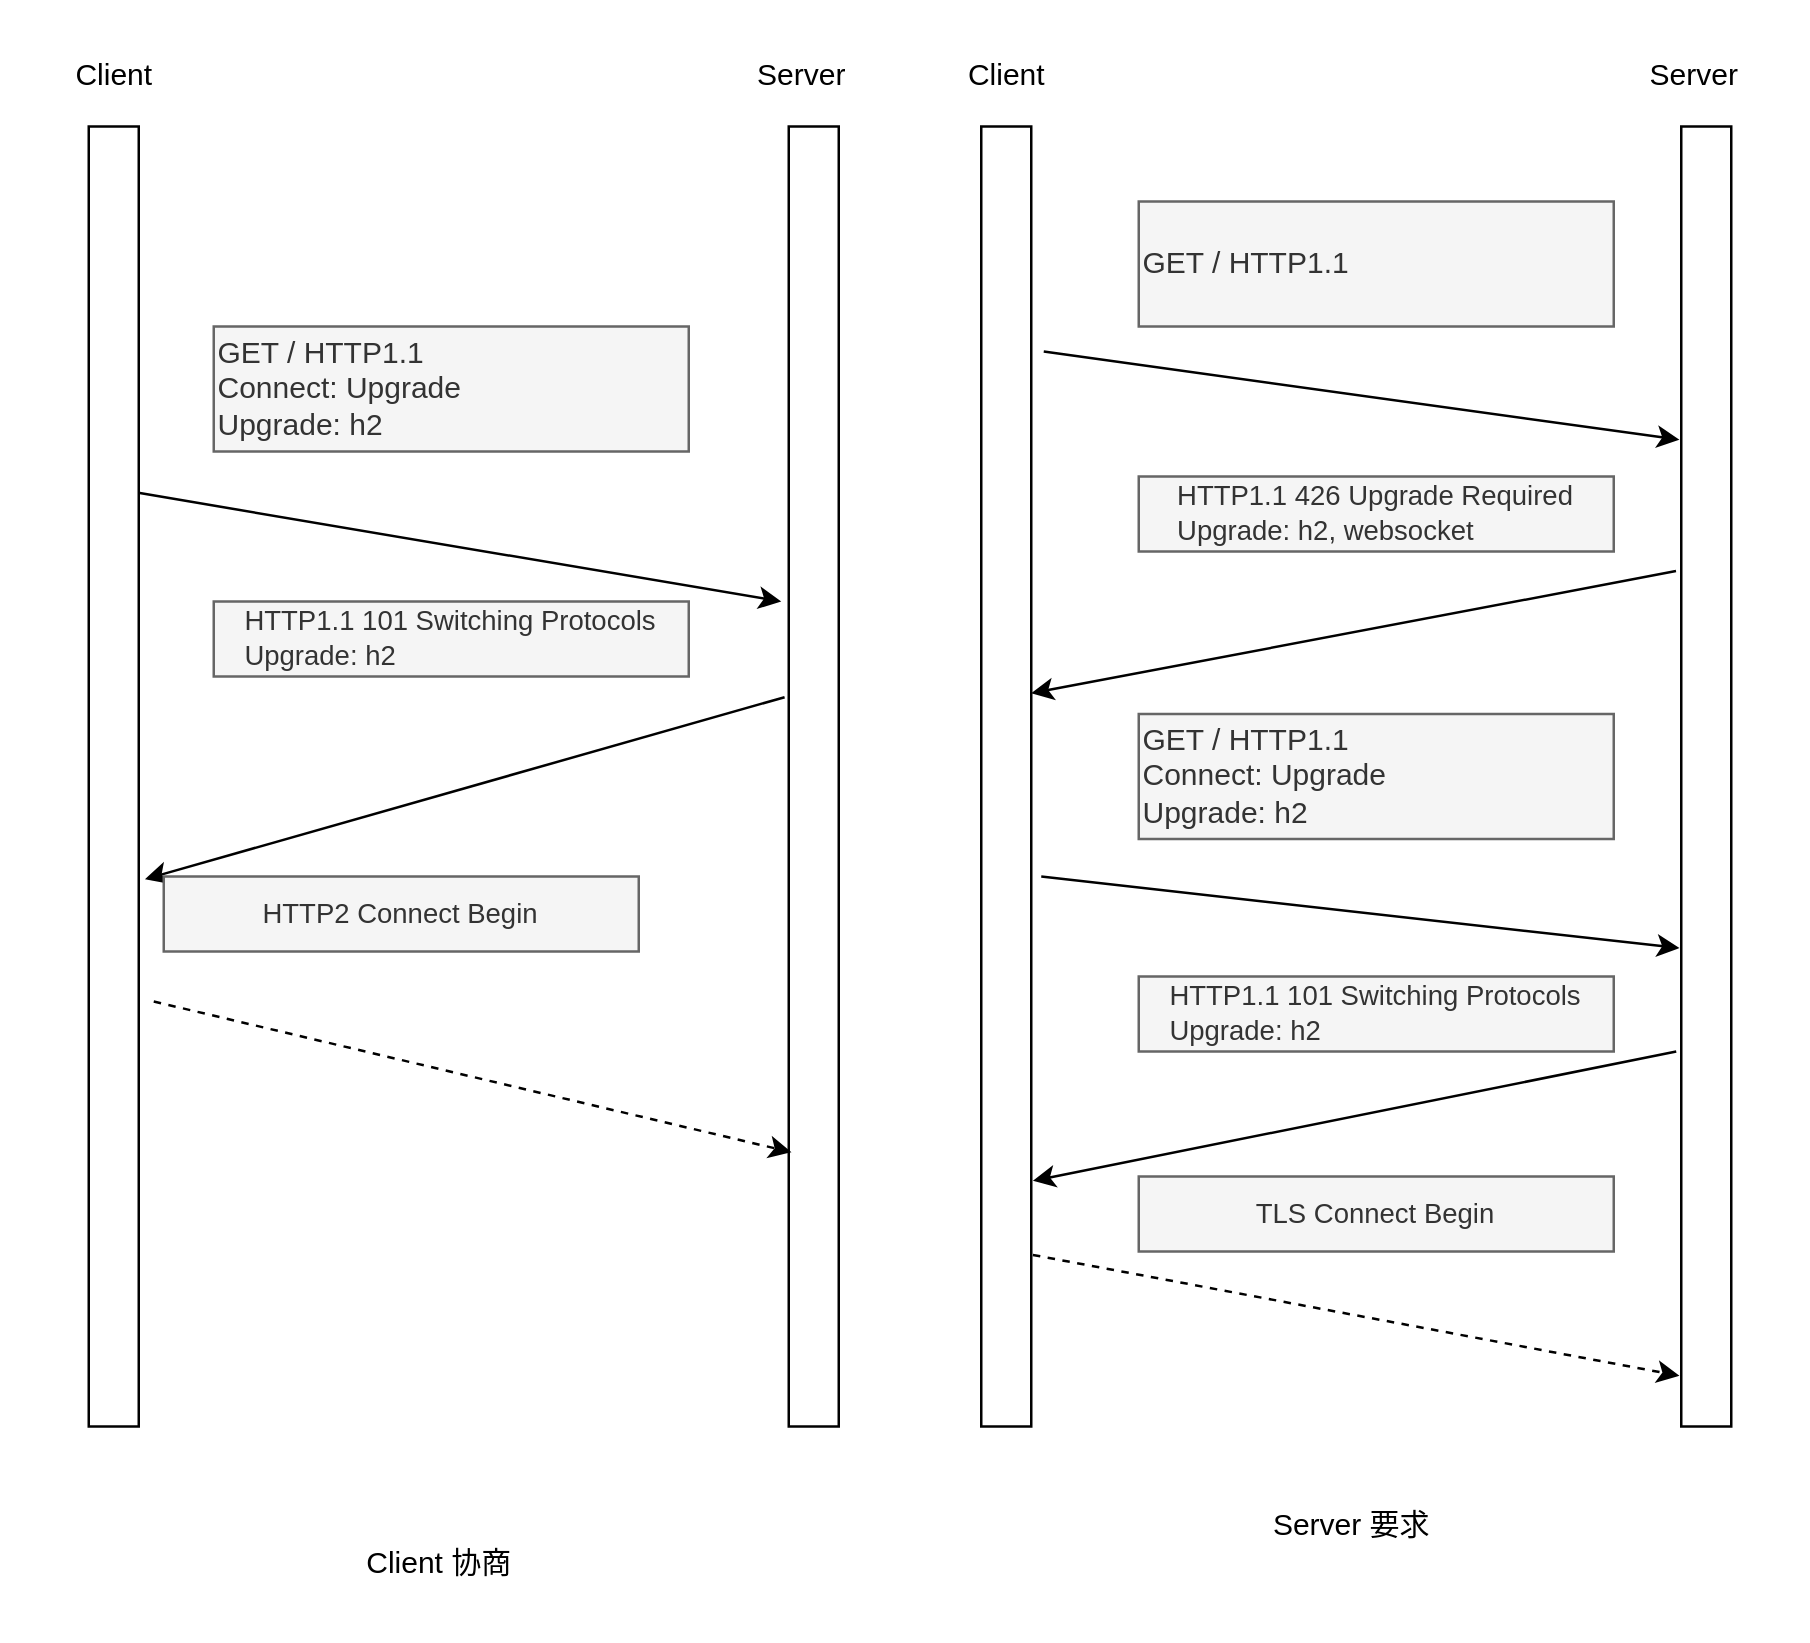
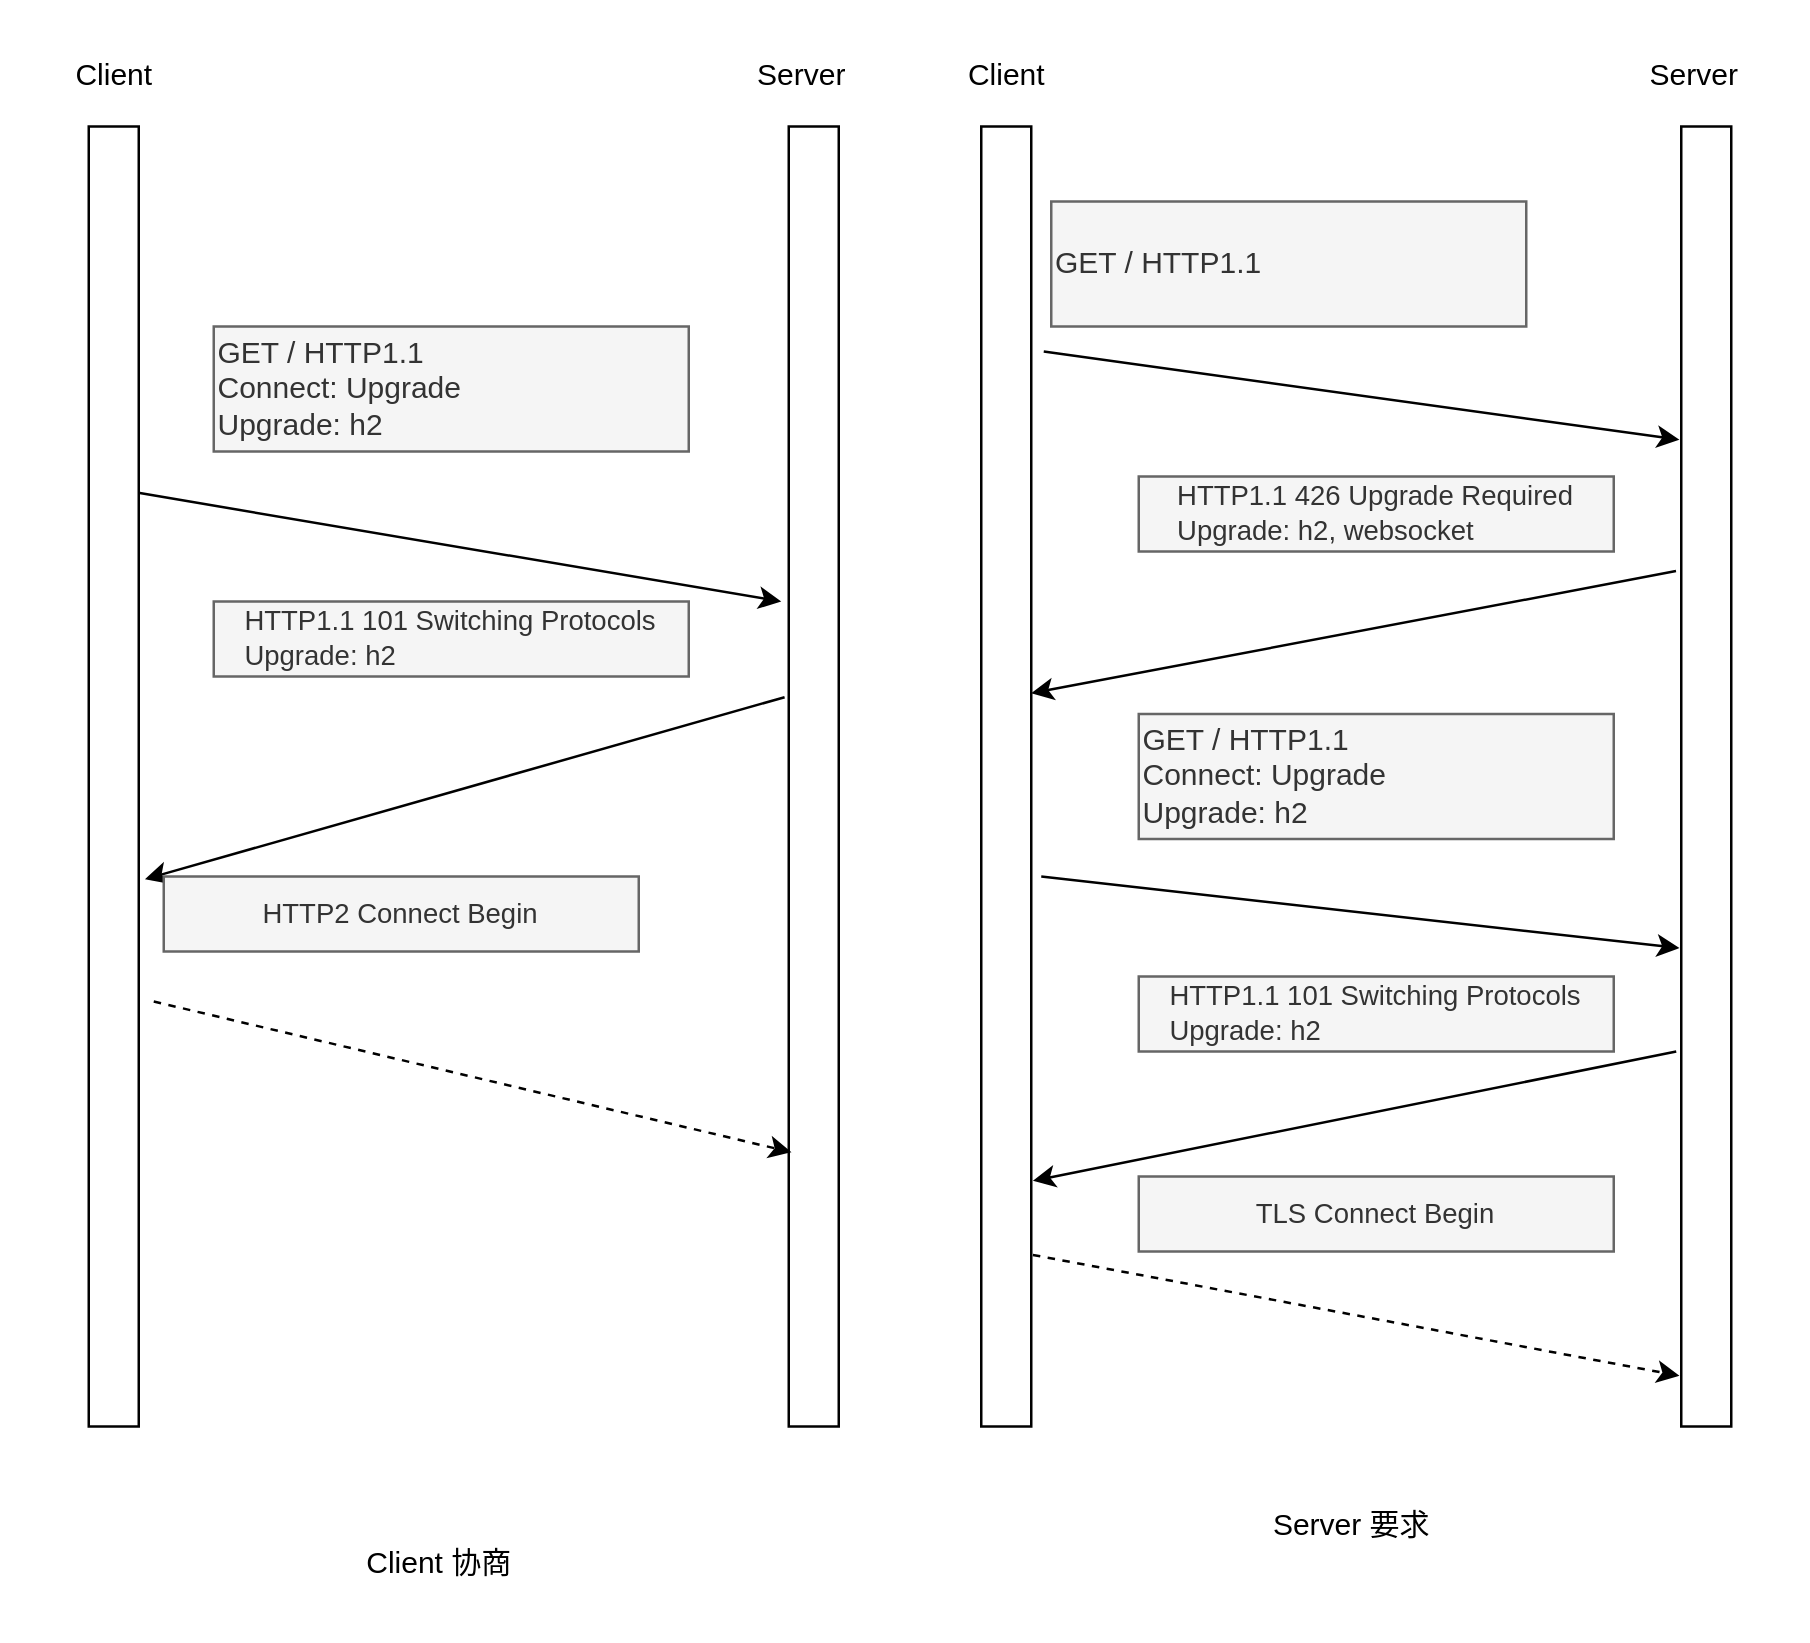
(1376, 264) -> (1289, 264)
